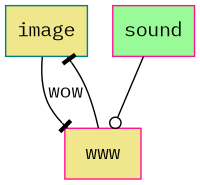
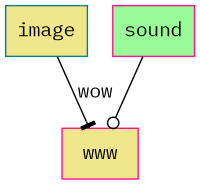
(88, 94) -> none
